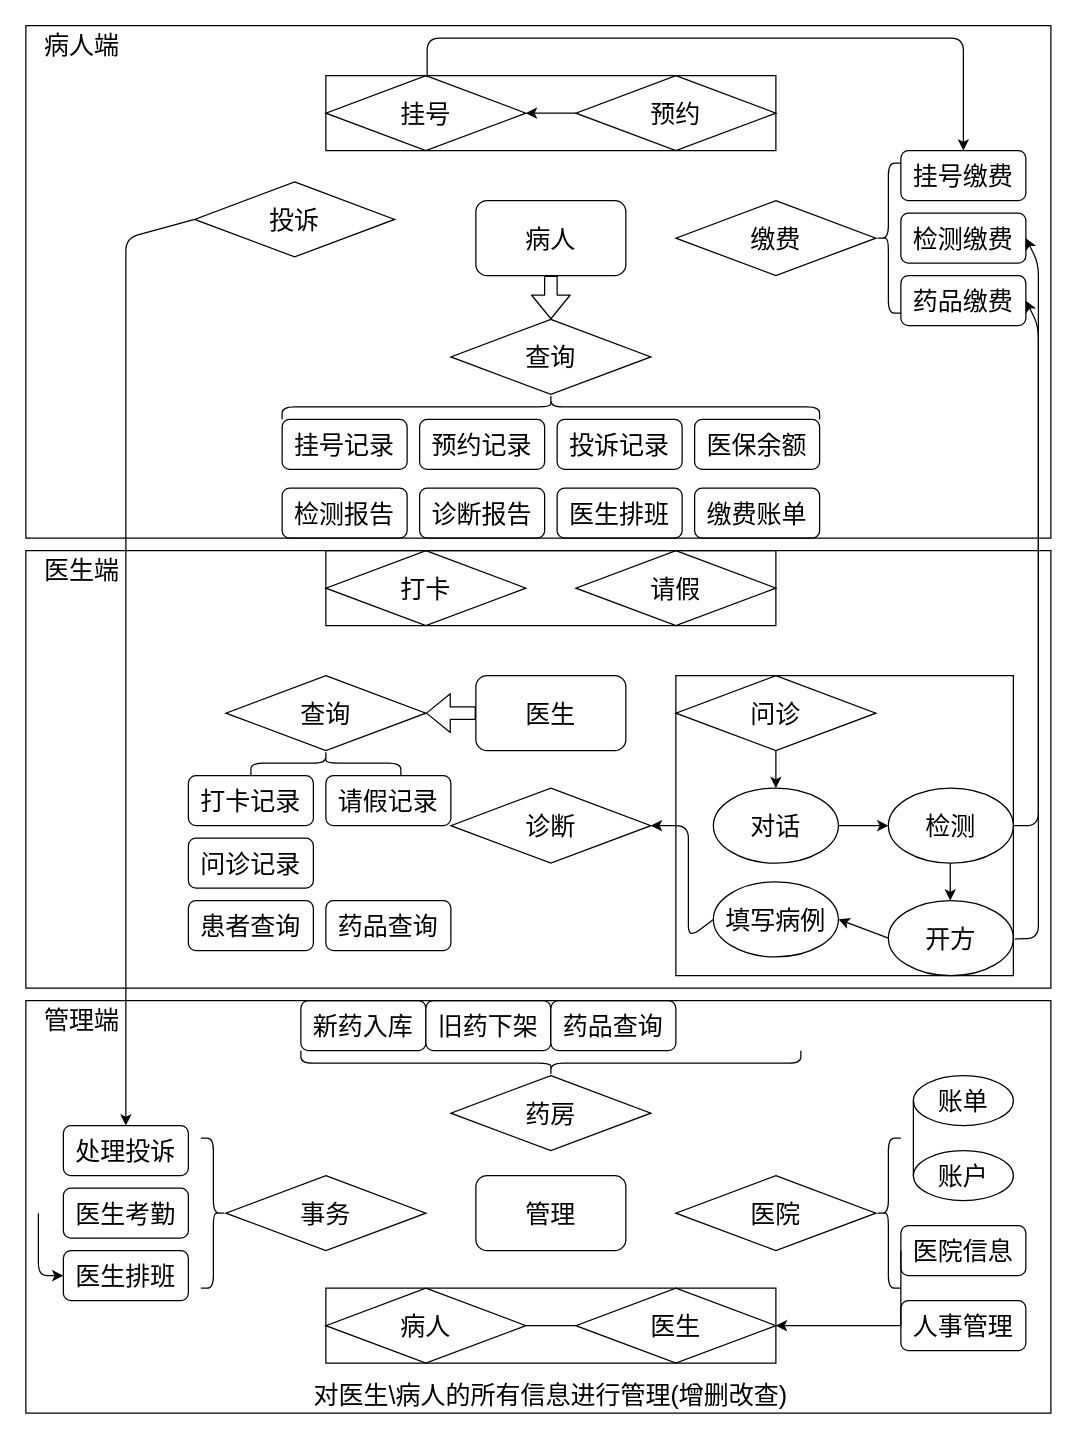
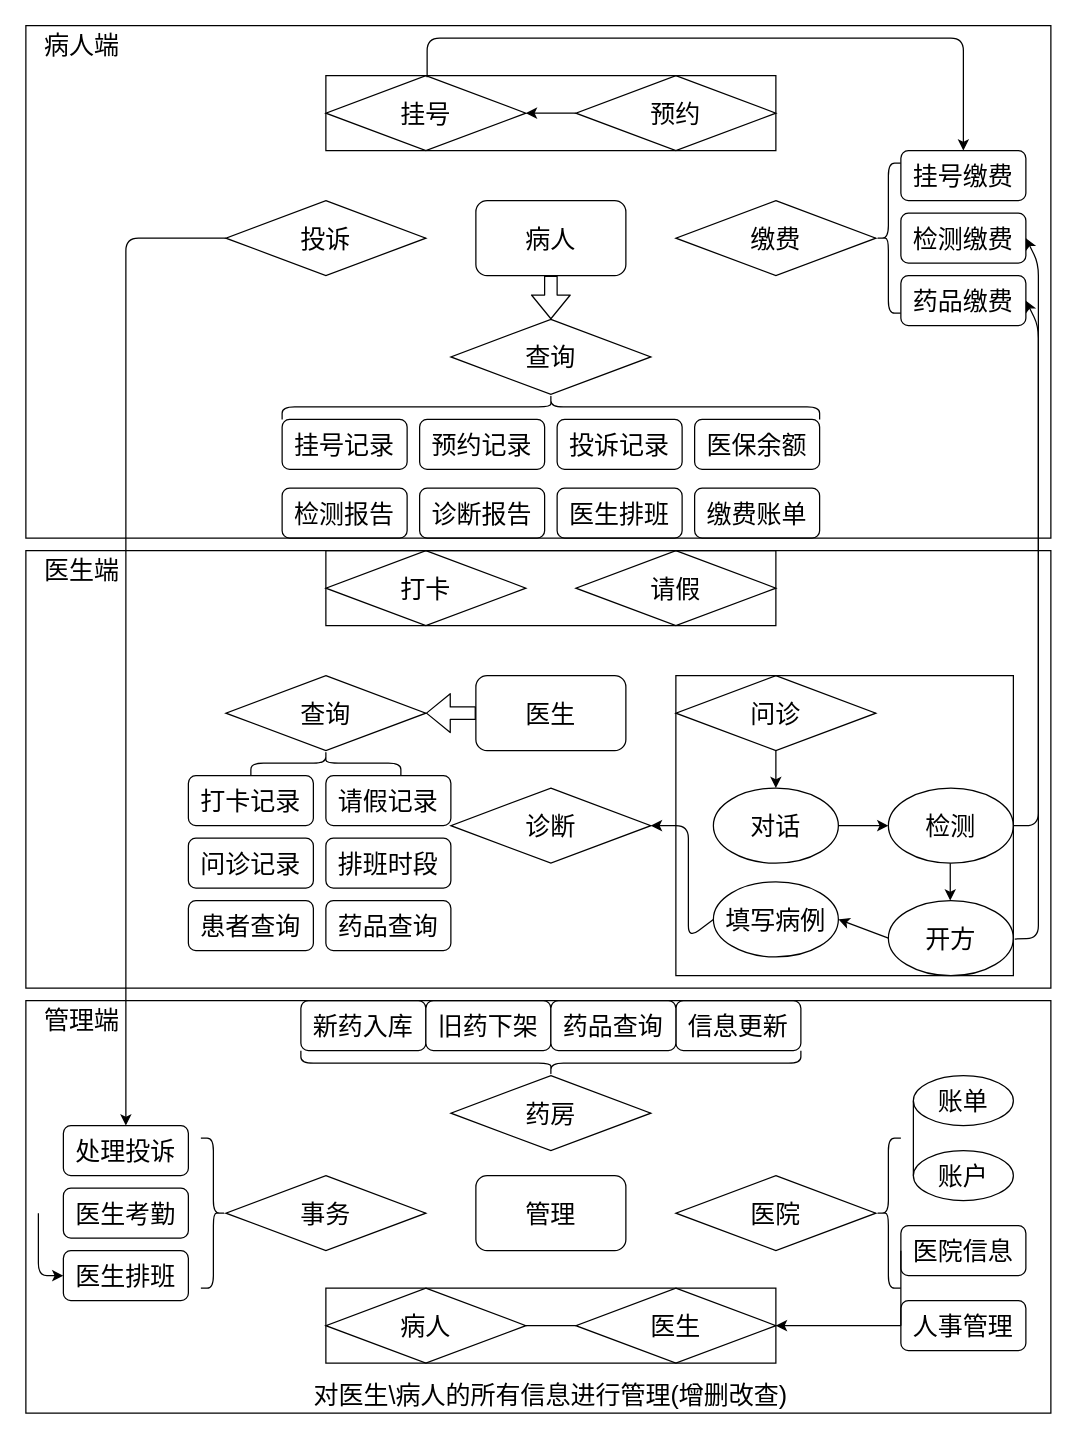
(294, 219) -> (326, 238)
none -> (388, 863)
none -> (738, 1026)
